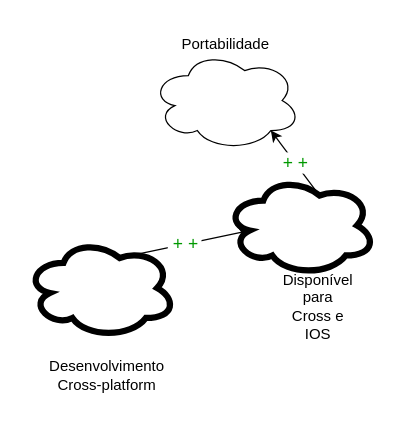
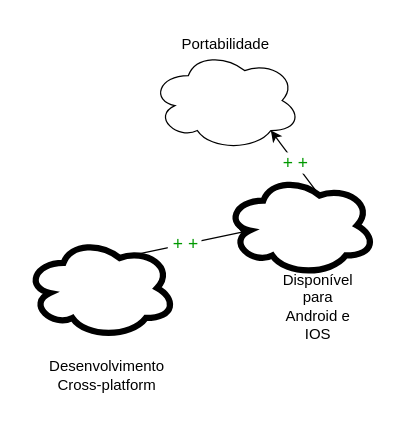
(318, 307) -> (318, 307)
